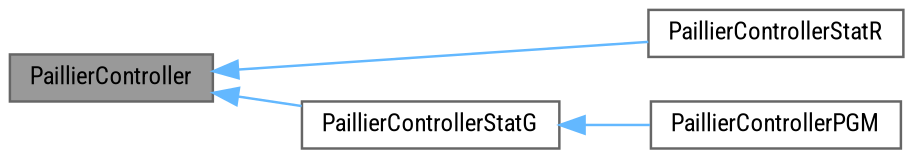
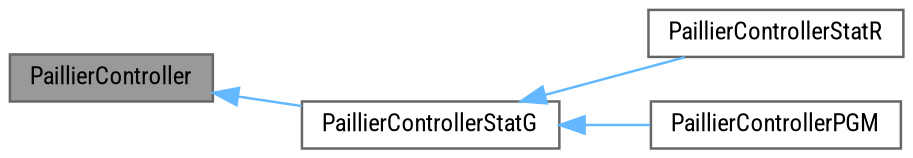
(443, 56) -> (615, 76)
